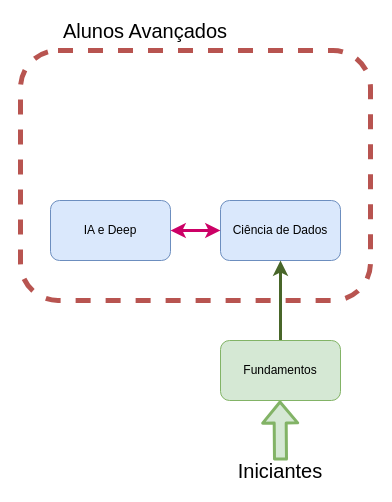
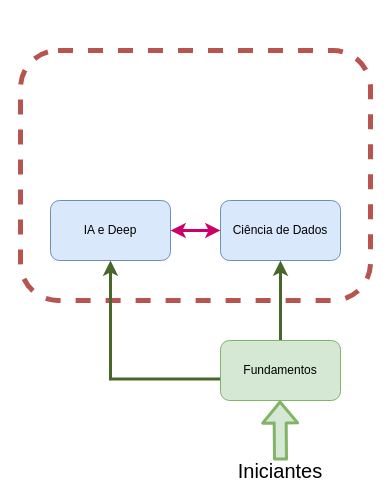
(146, 31) -> none
none -> (112, 379)
